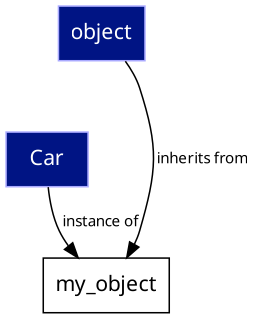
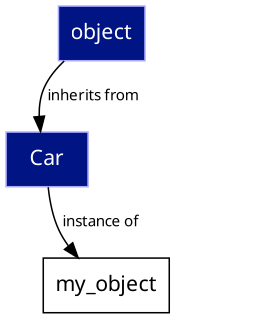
(153, 151) -> (45, 86)
